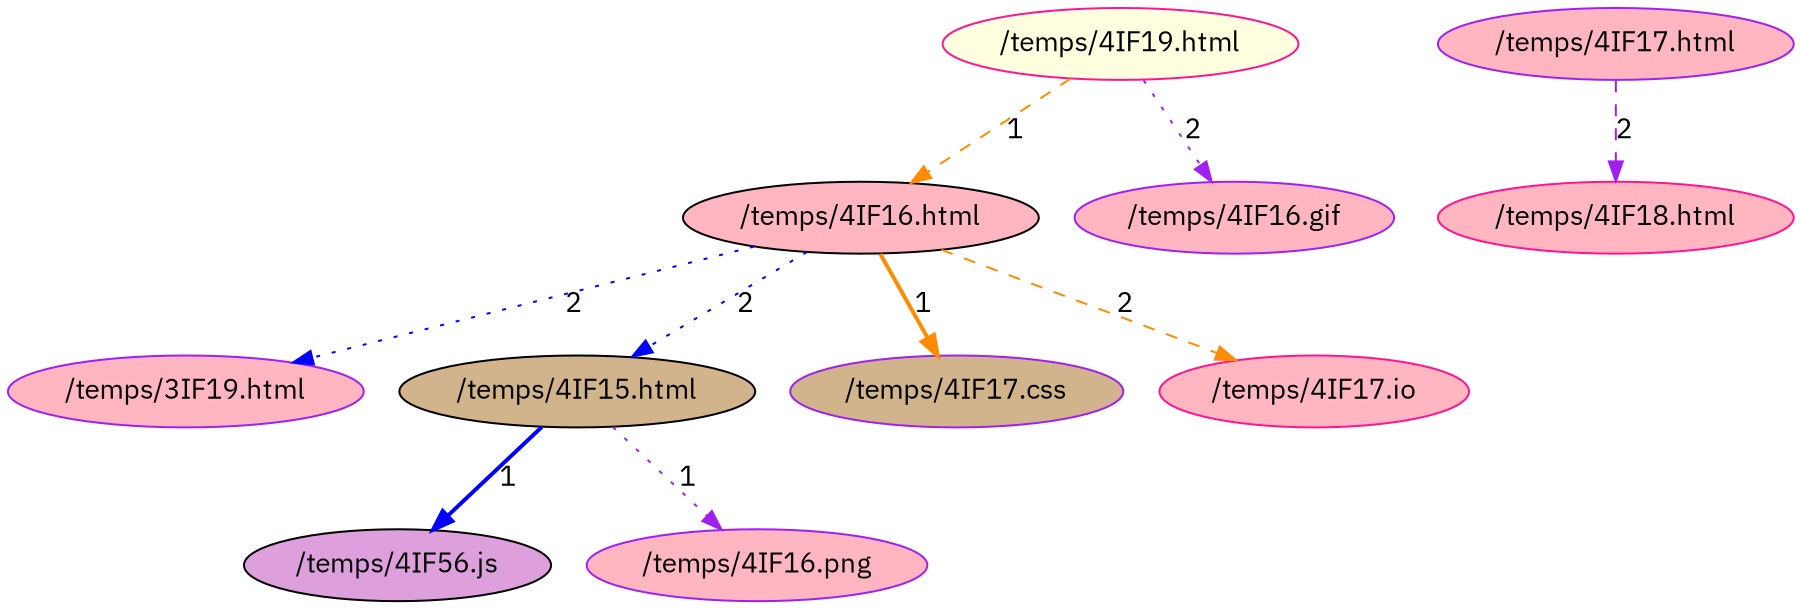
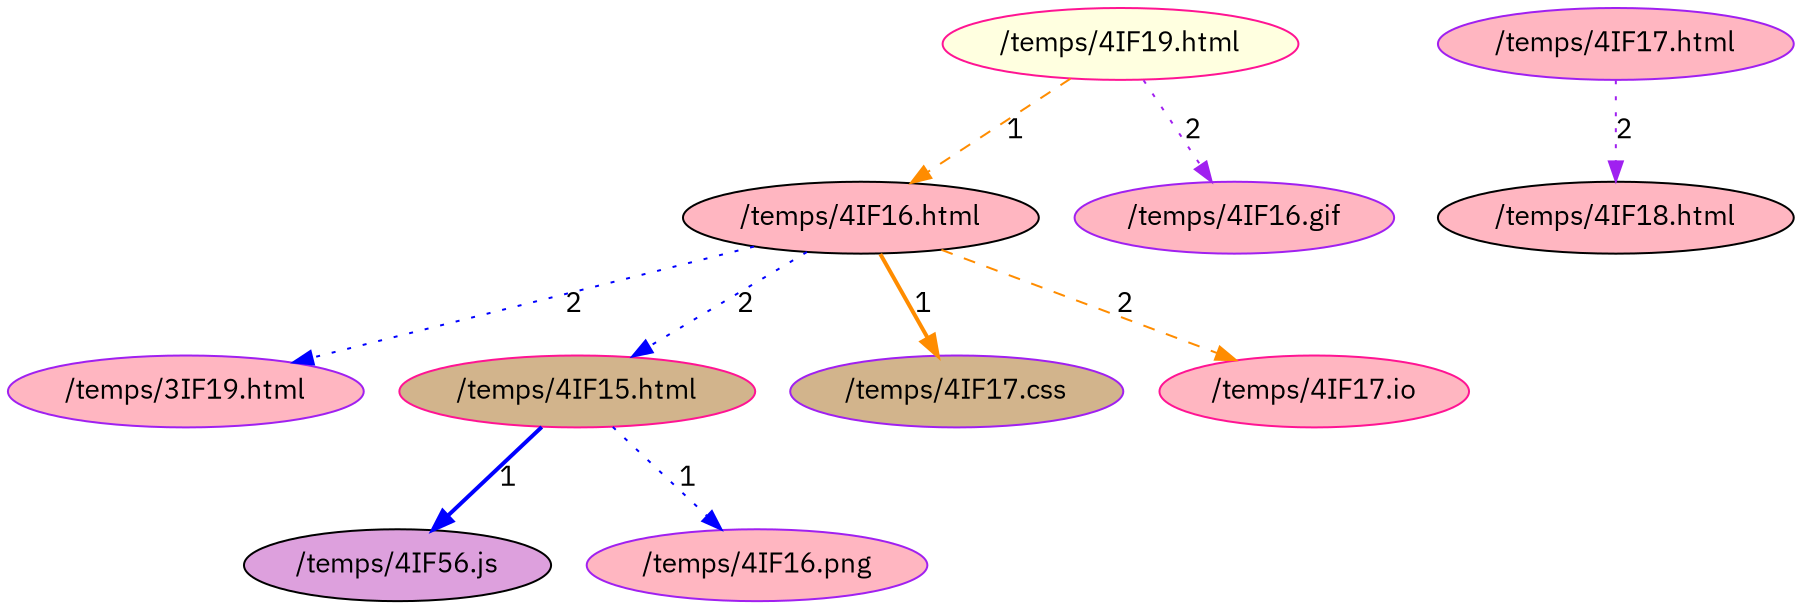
(1616, 121) -> (1616, 121)
(1616, 218) -> (1616, 218)
(577, 391) -> (577, 391)
(660, 471) -> (660, 471)
